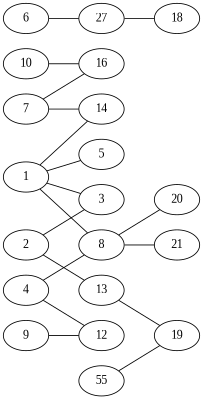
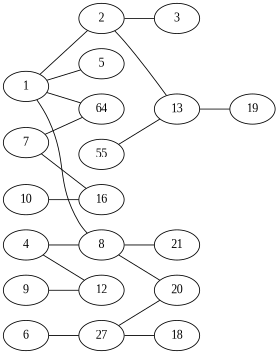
(102, 109) -> (102, 109)
(64, 188) -> (64, 52)
none -> (139, 313)
(139, 358) -> (139, 132)
